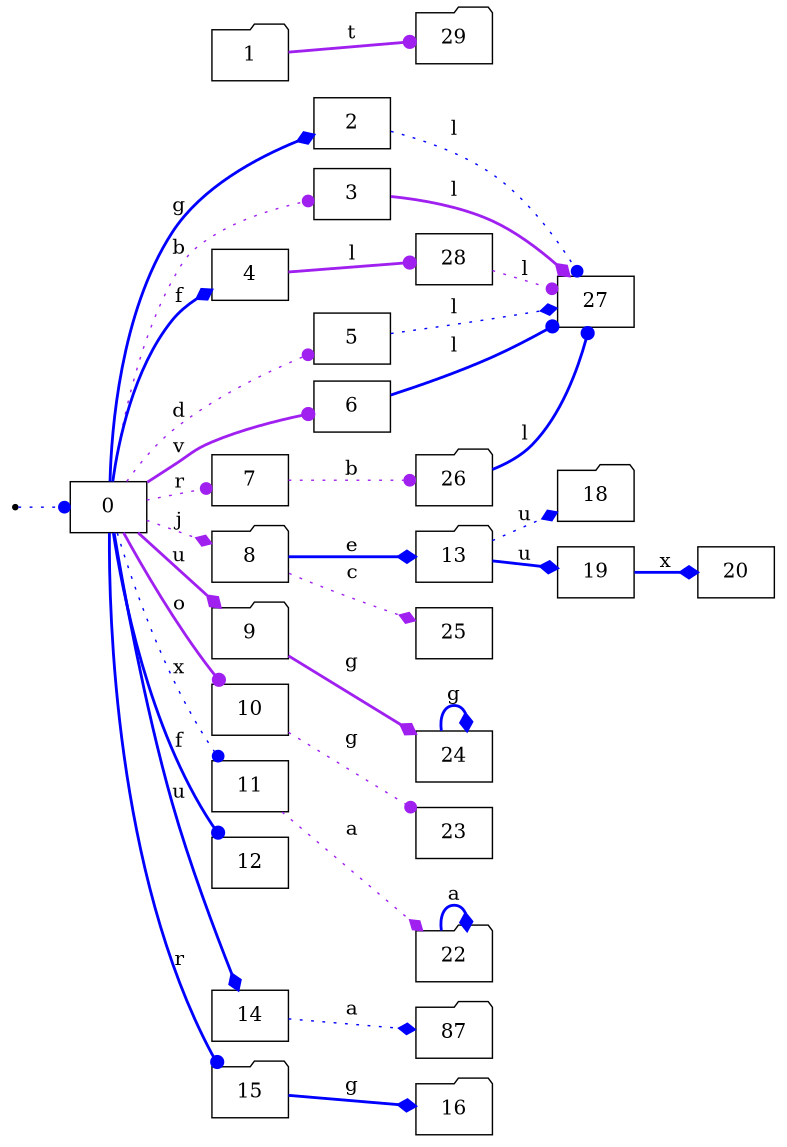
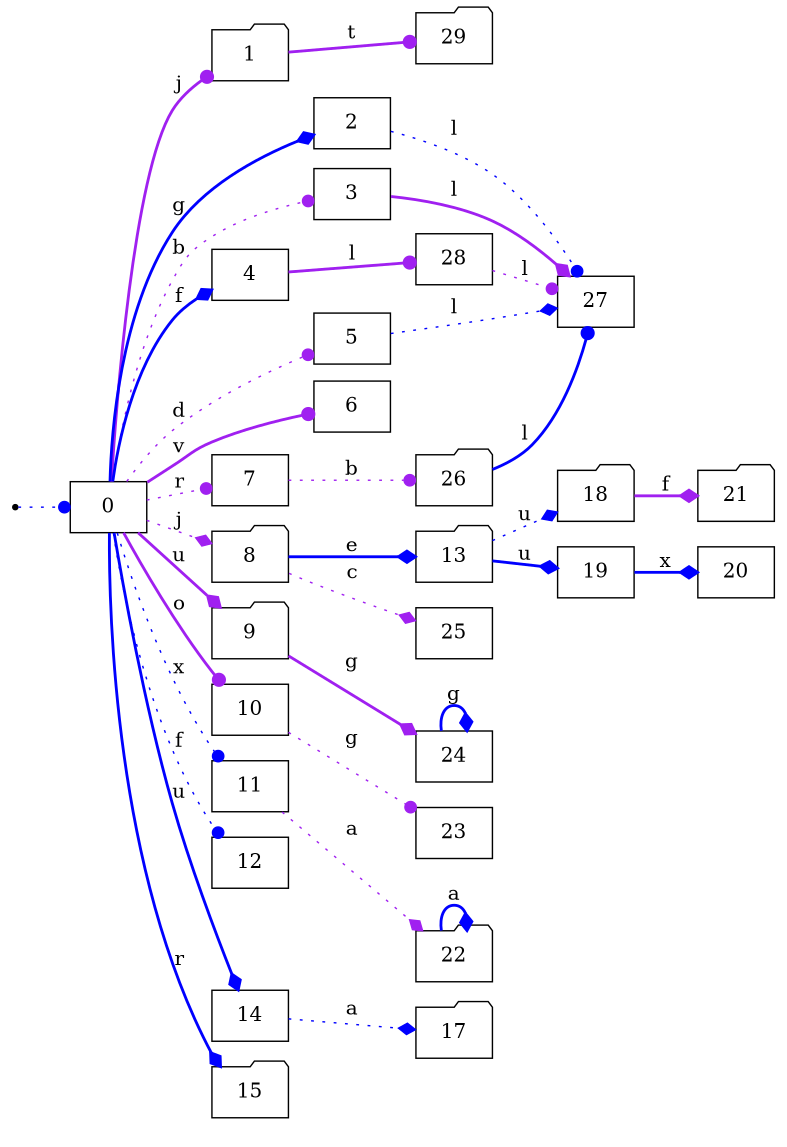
none -> (132, 272)
(471, 366) -> none
none -> (736, 496)
(159, 716) -> (159, 716)
(132, 801) -> (132, 801)
(454, 1033) -> (454, 1033)
(454, 1109) -> none
